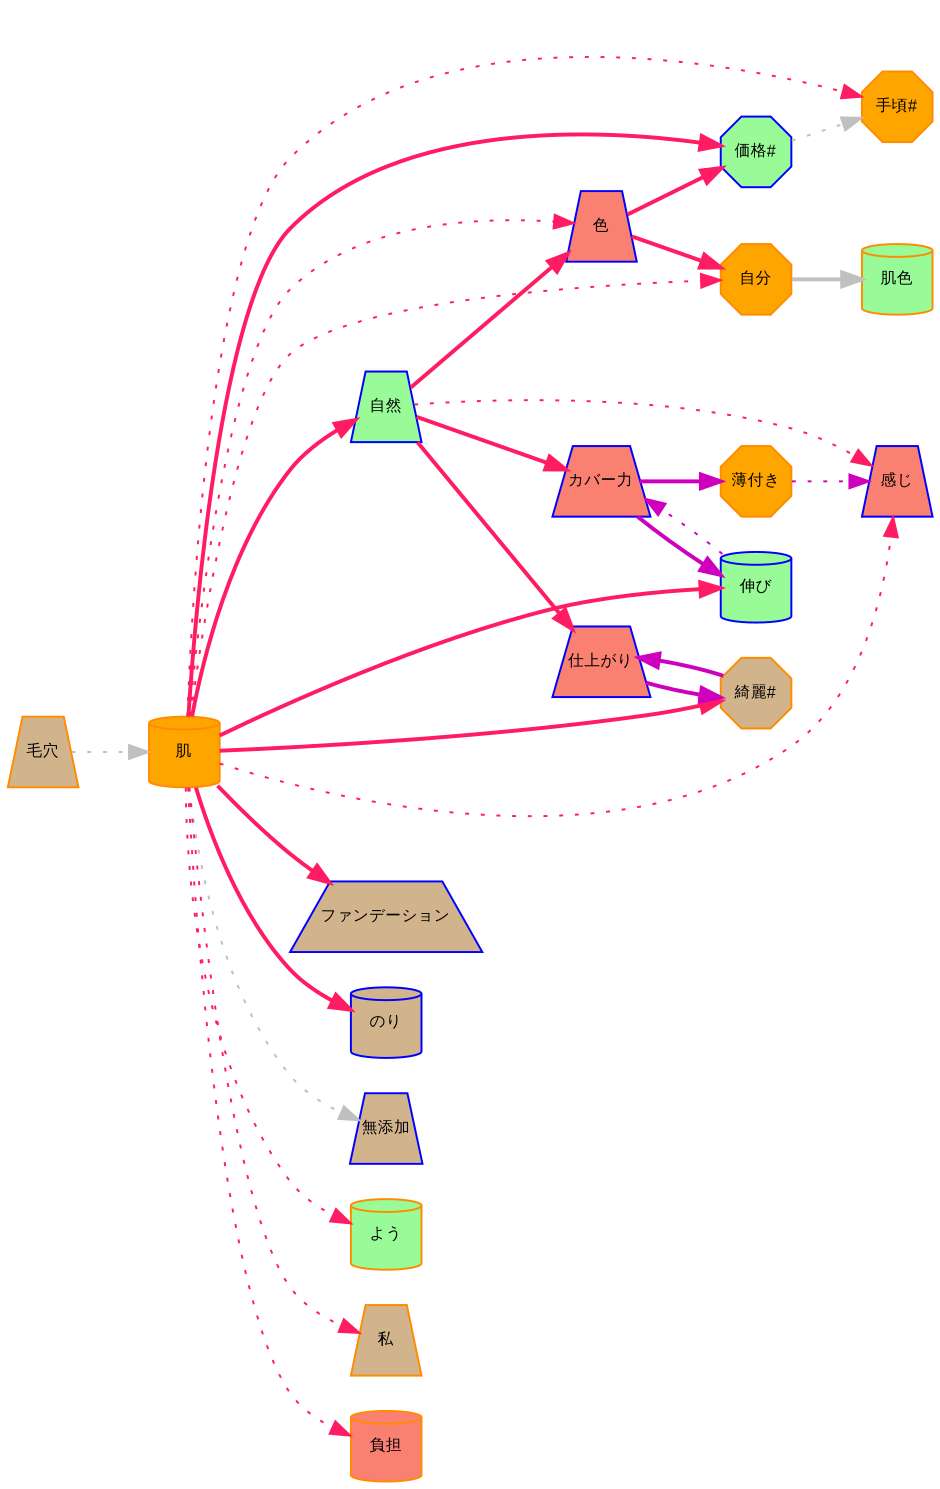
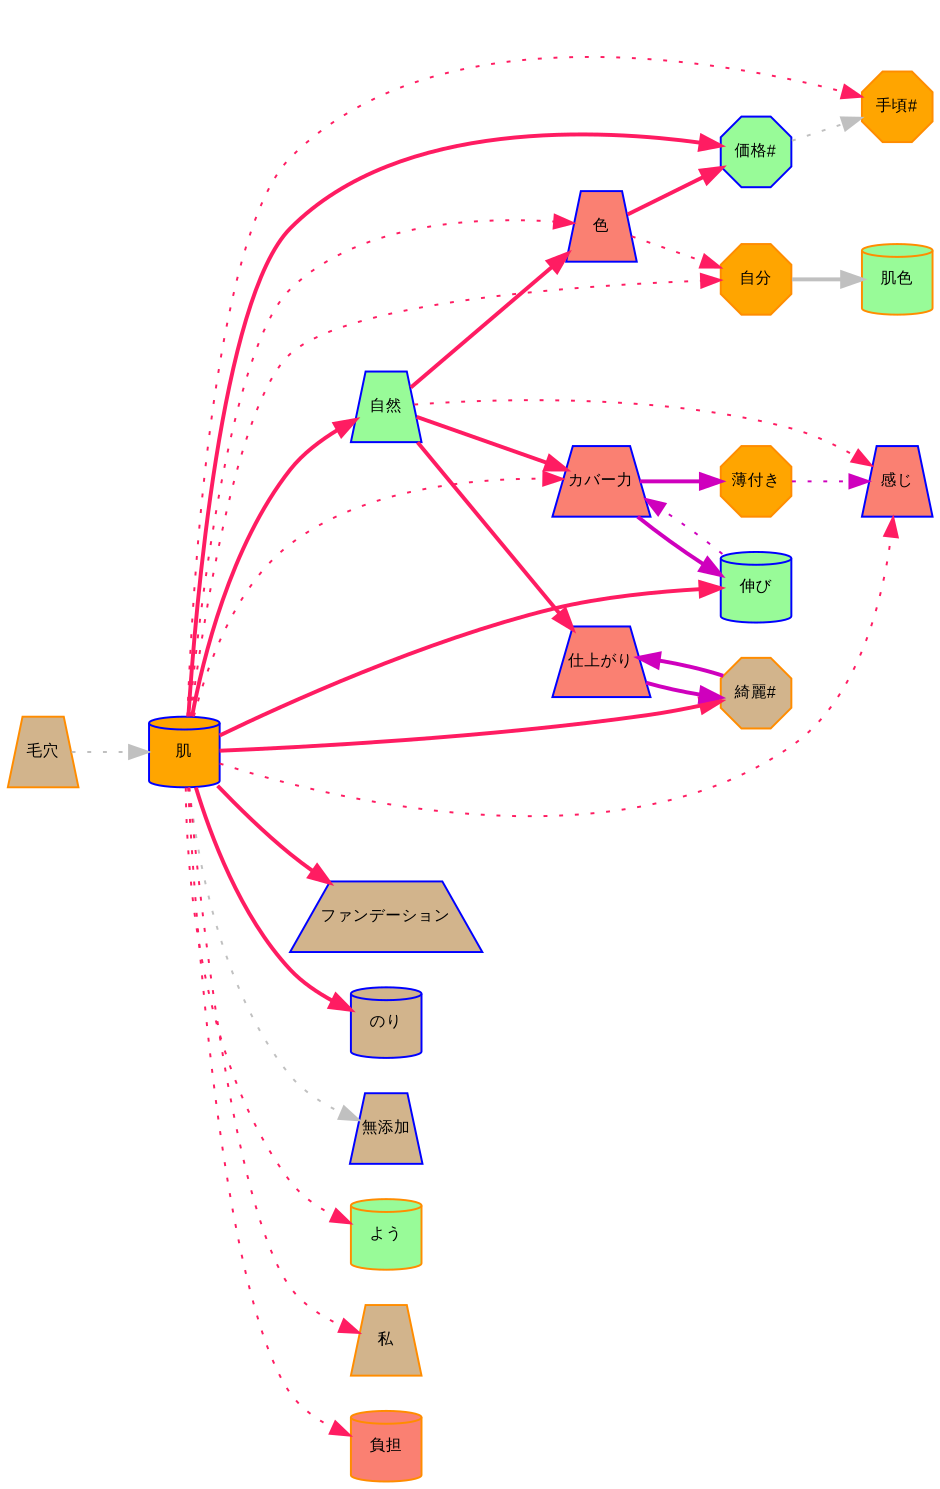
(667, 249) -> (667, 249)
none -> (317, 527)
(184, 752) -> (184, 752)
